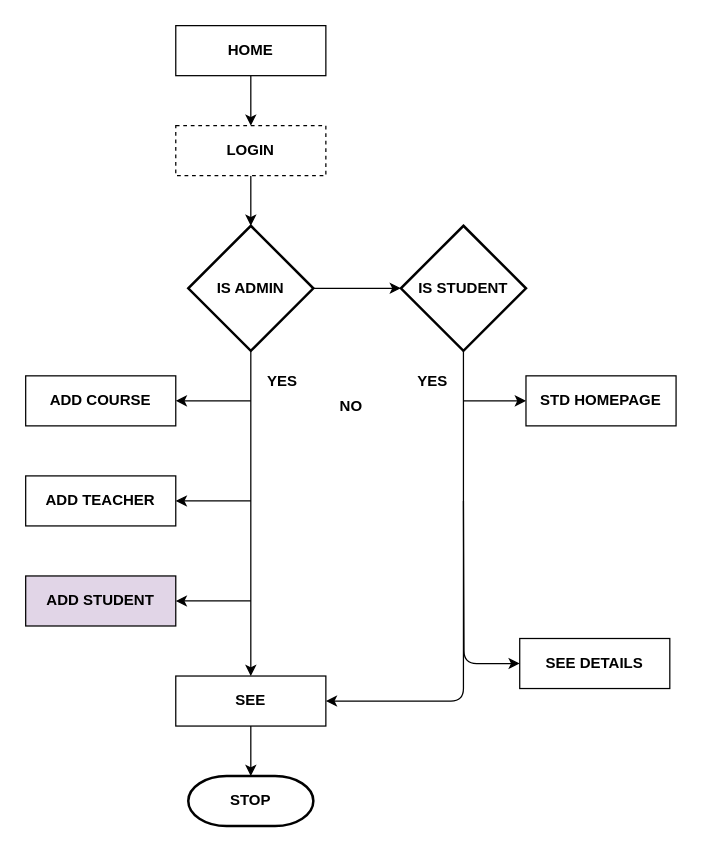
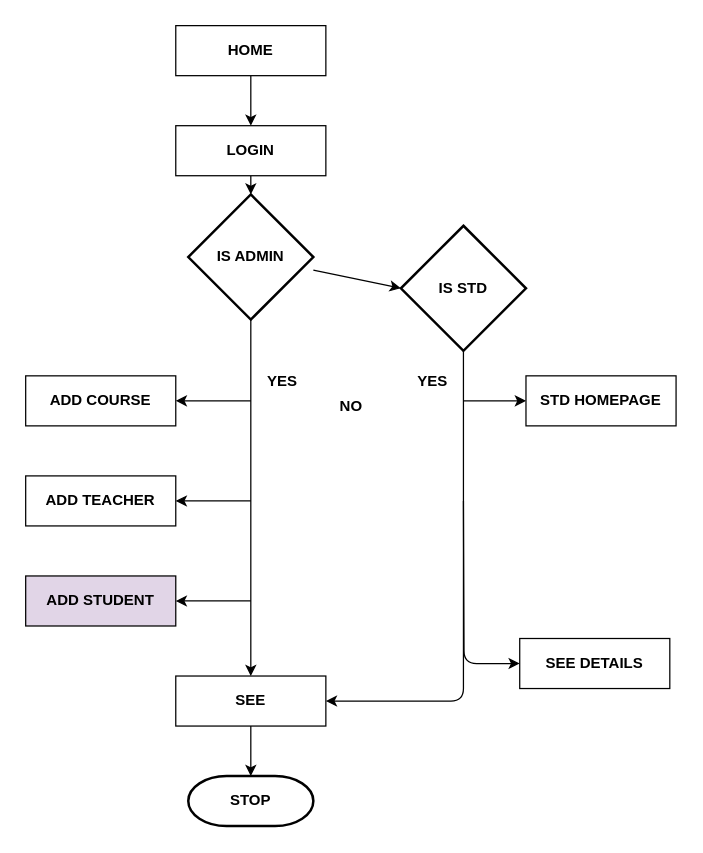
(251, 151) -> (251, 151)
(251, 288) -> (251, 257)
(463, 288) -> (463, 288)
